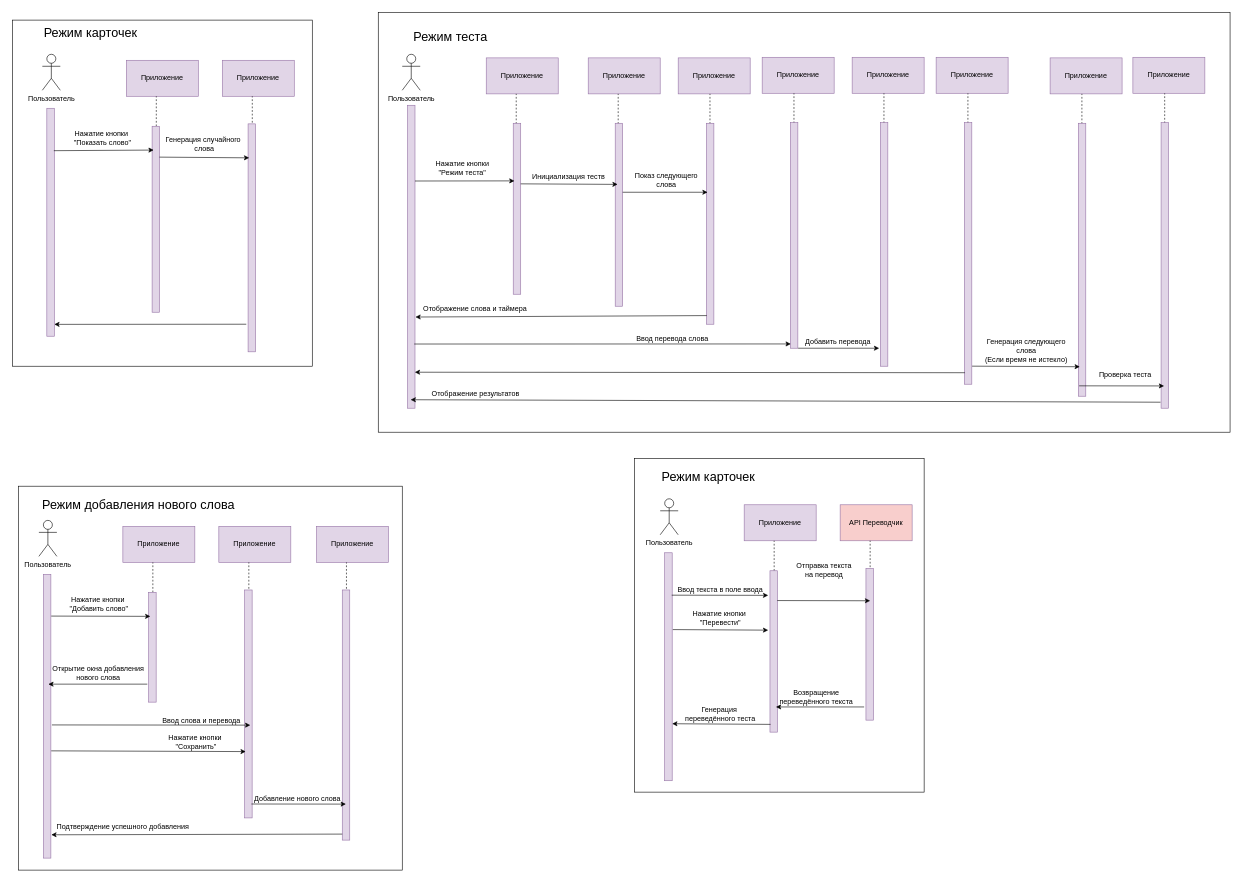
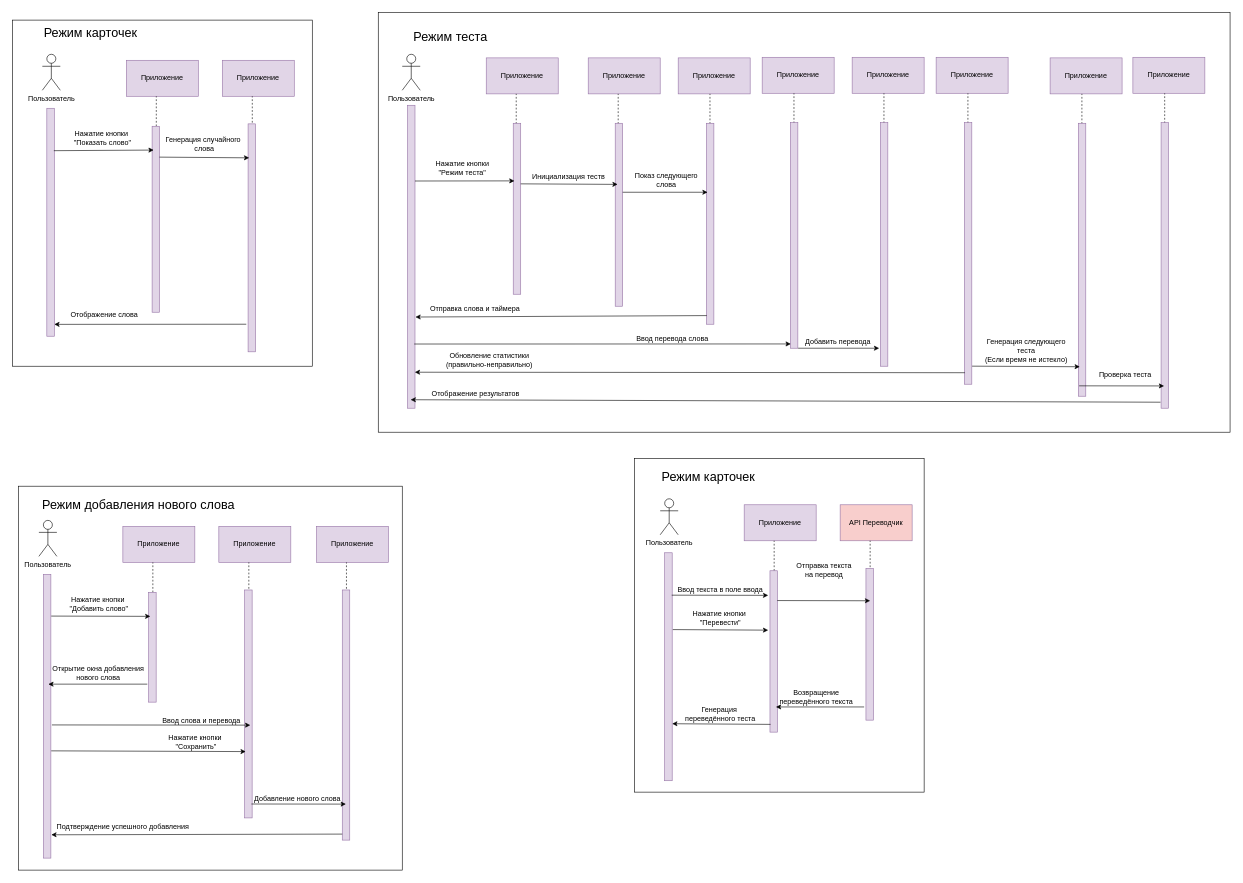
(475, 309) -> (475, 309)
none -> (104, 315)
(1027, 351) -> (1027, 351)
none -> (489, 360)
